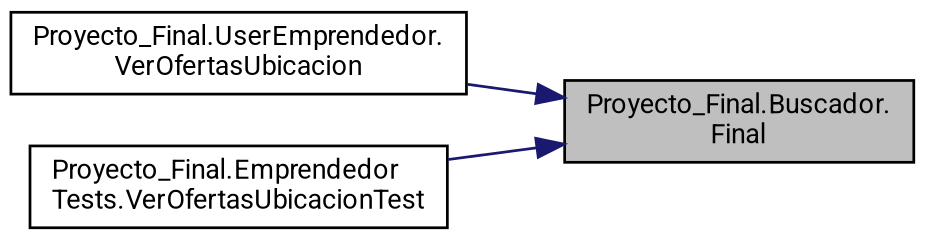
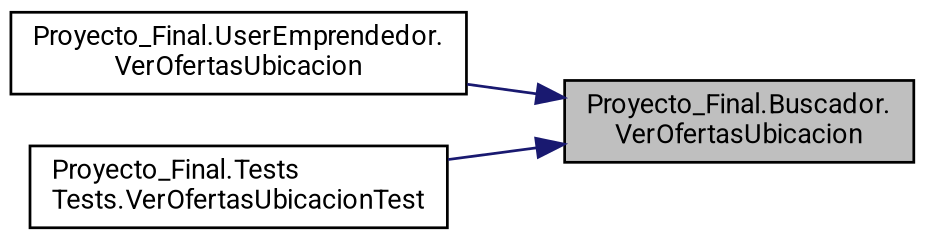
(739, 121) -> (739, 121)
(239, 187) -> (239, 187)
